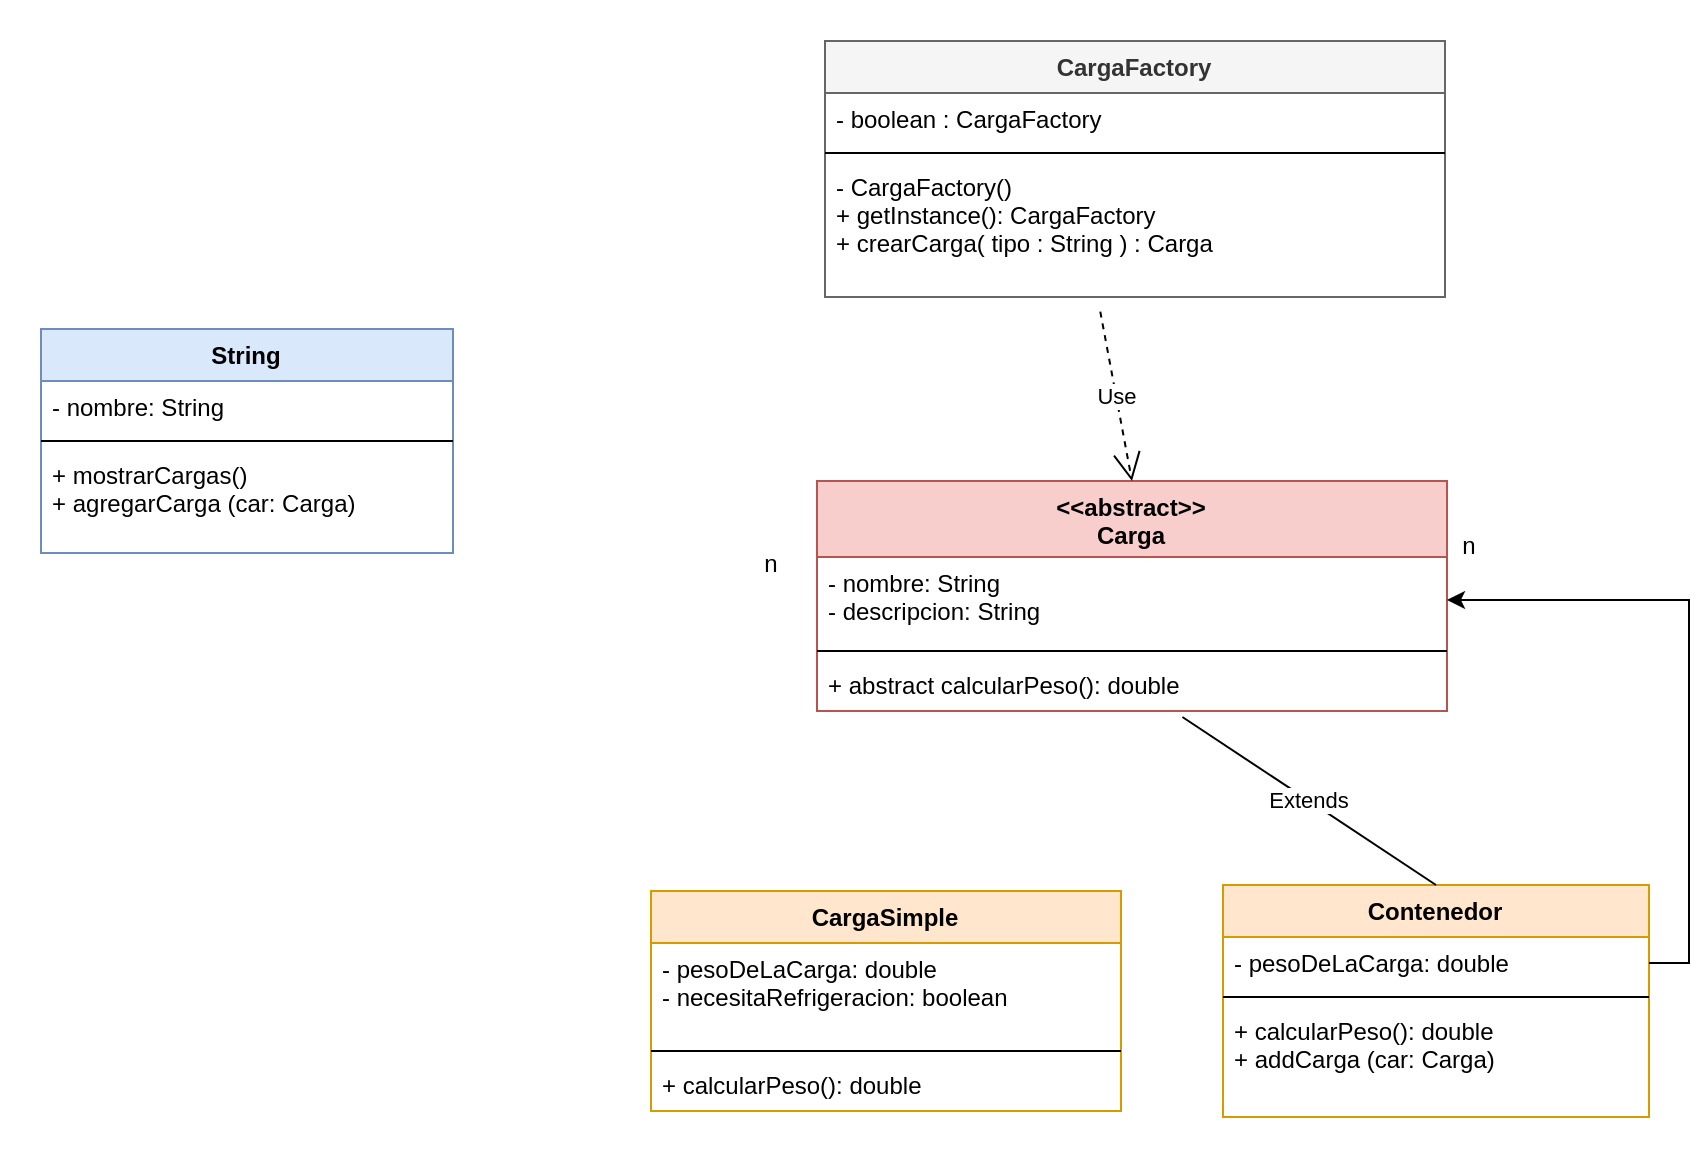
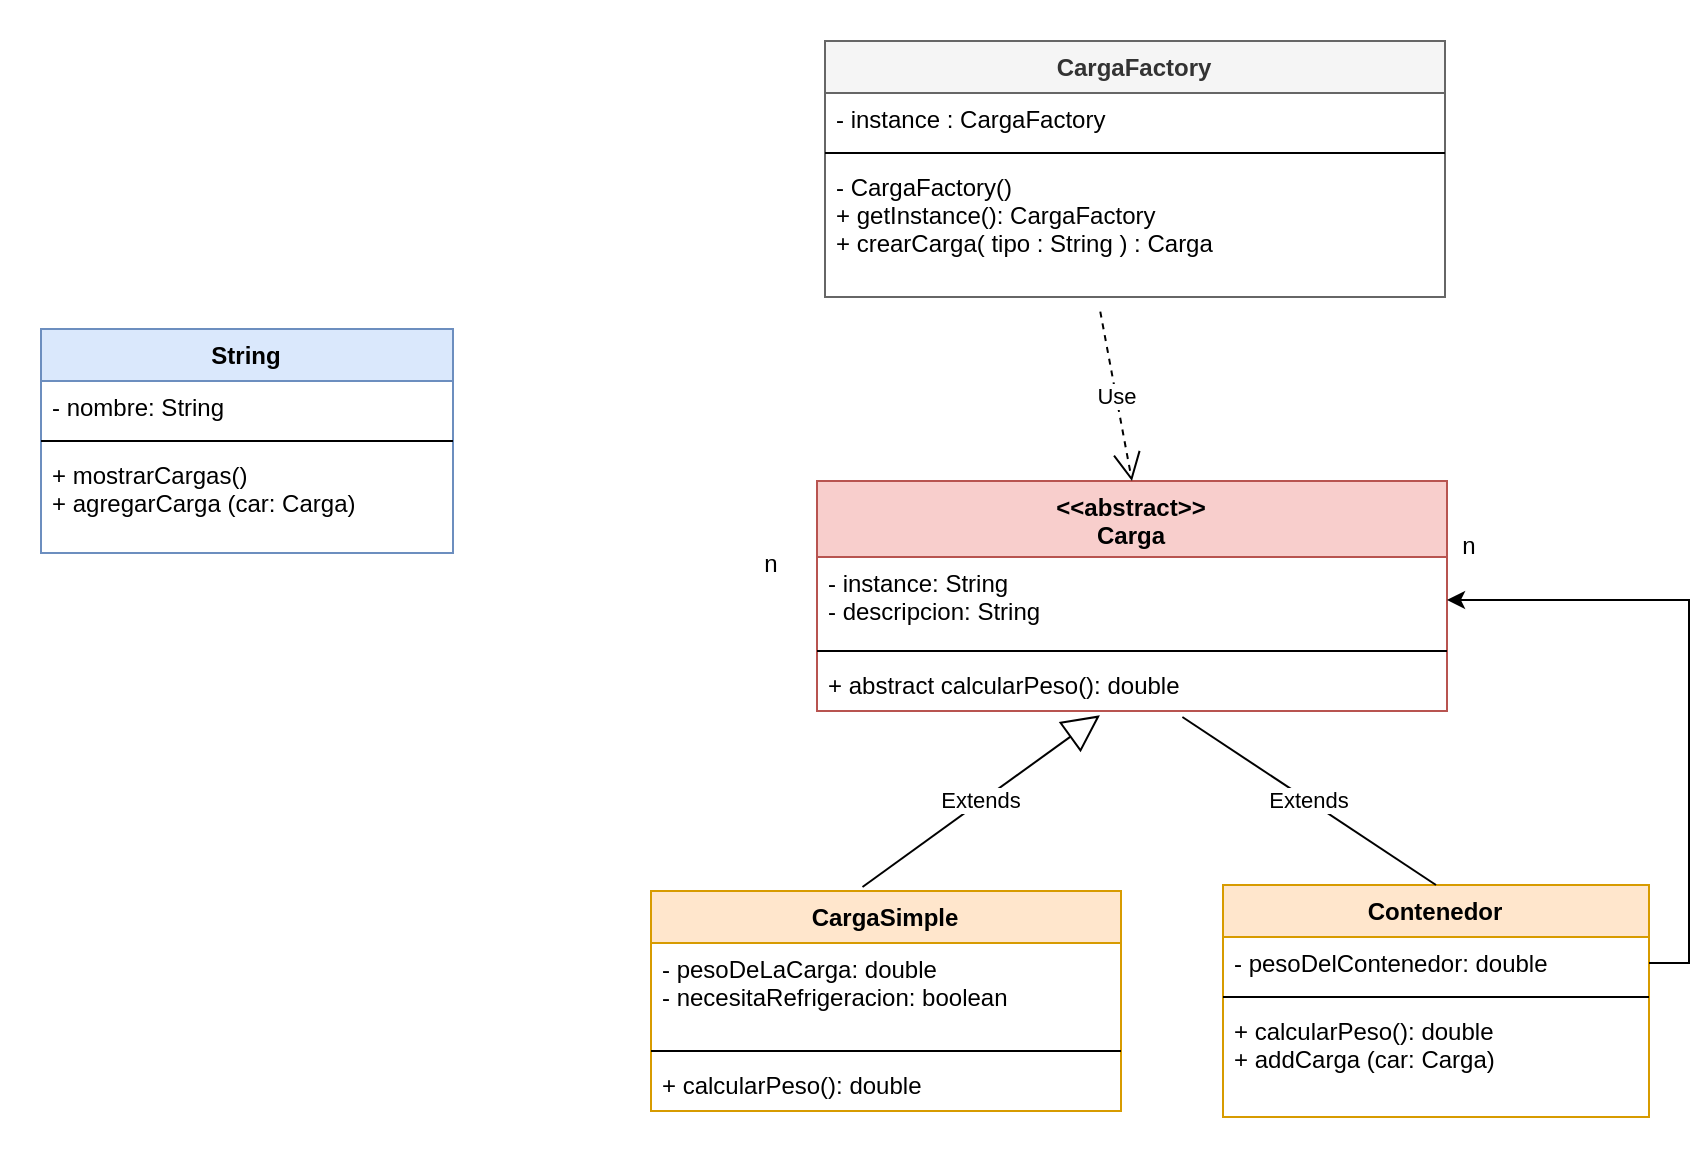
(982, 120) -> (988, 120)
(923, 584) -> (933, 584)
none -> (965, 813)
(1376, 964) -> (1400, 964)
